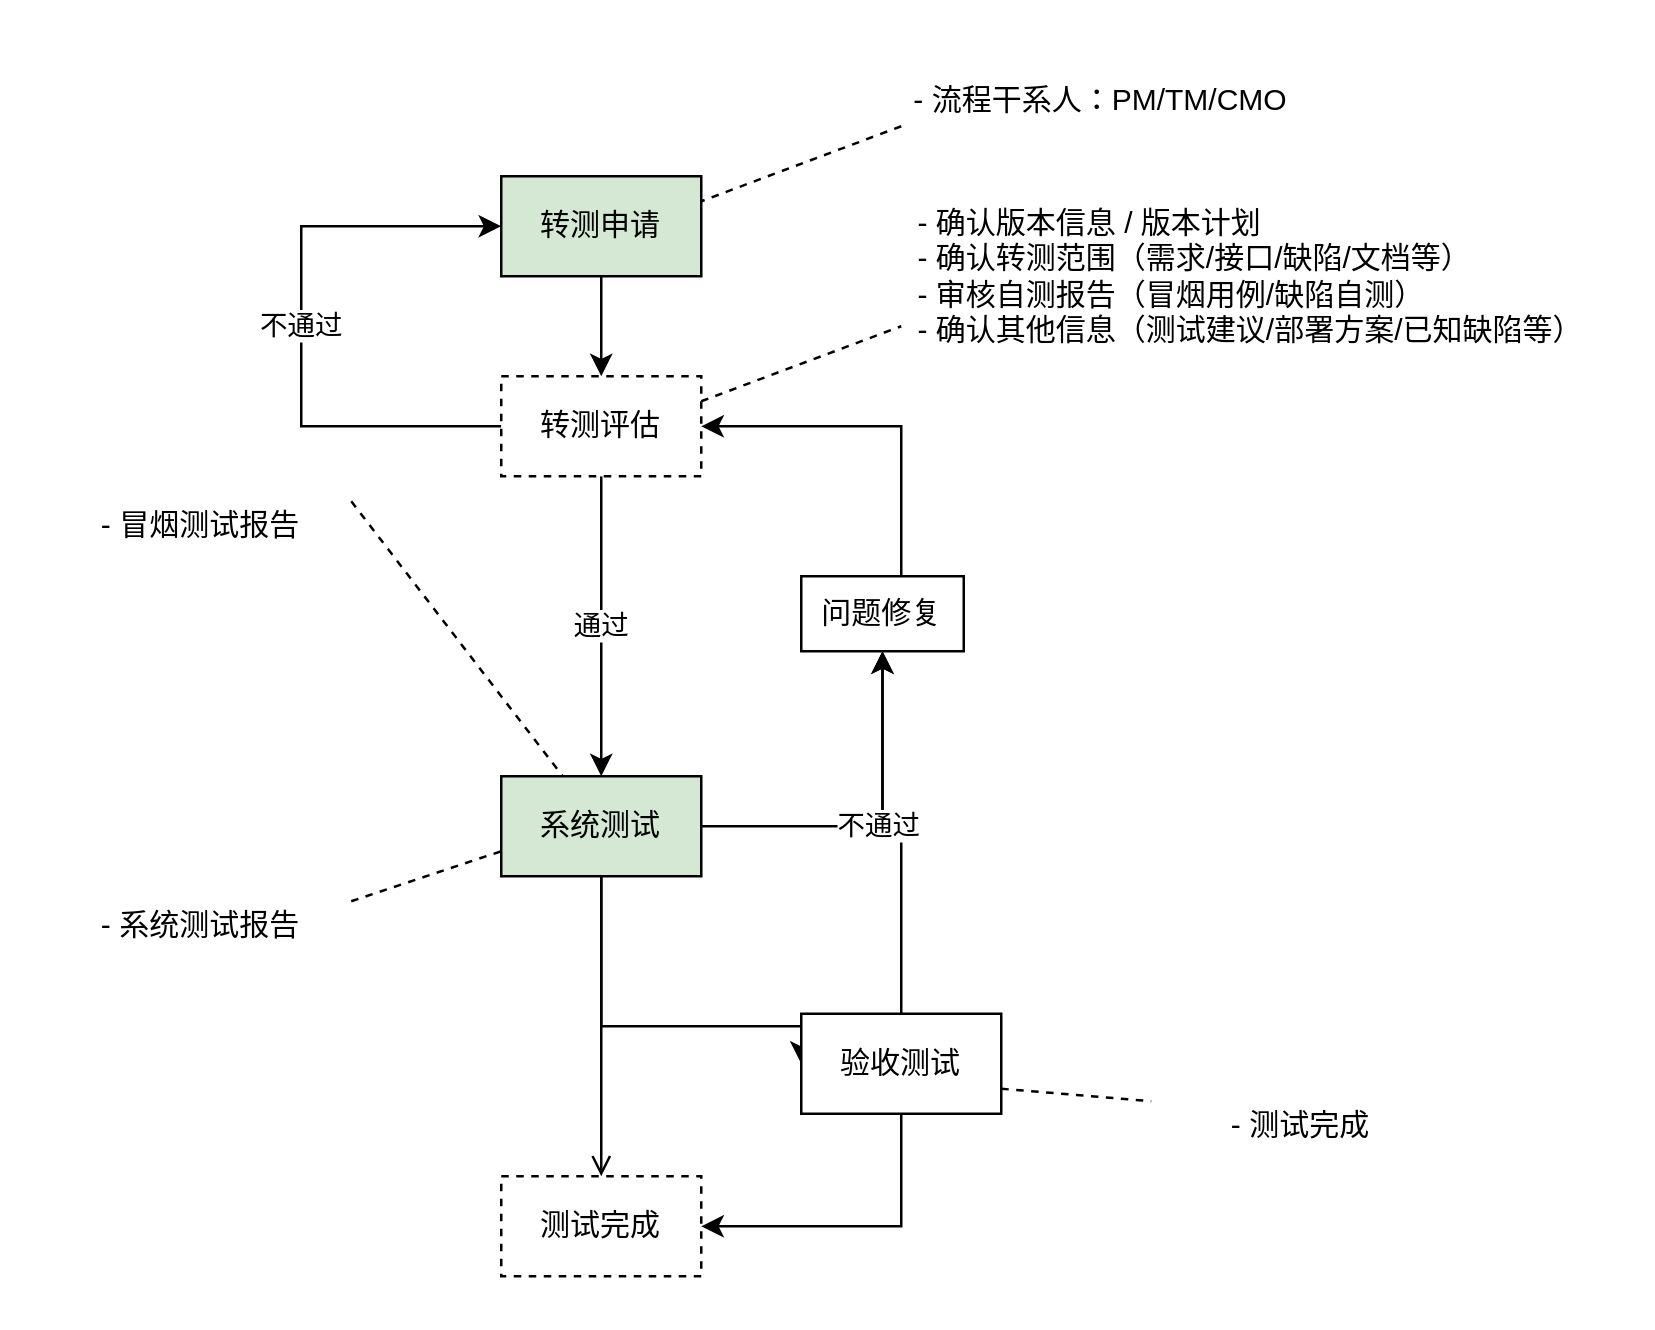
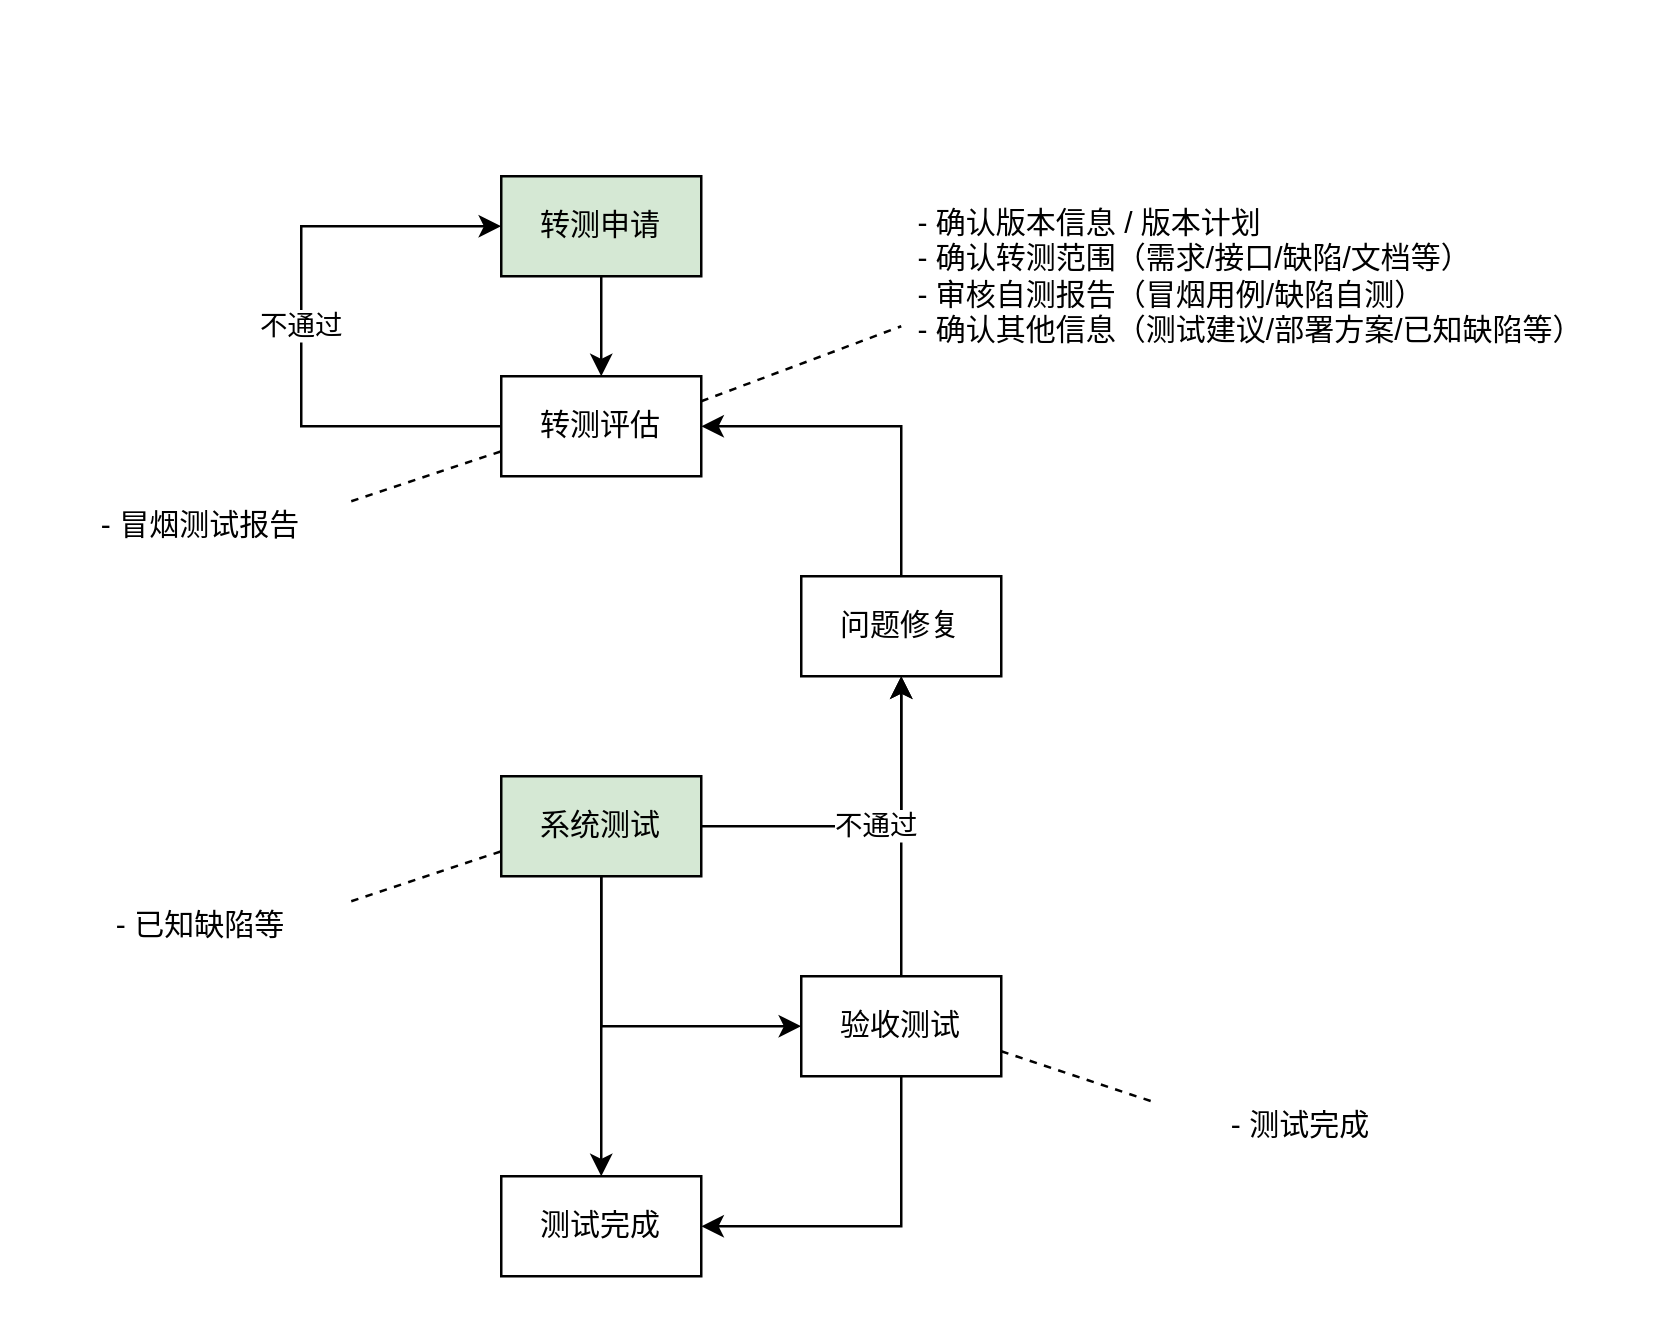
(1101, 101) -> none
(802, 164) -> none
(601, 426) -> (601, 426)
(883, 614) -> (901, 626)
(457, 639) -> (426, 476)
(601, 690) -> none
(201, 926) -> (201, 926)
(901, 1064) -> (901, 1026)
(601, 1162) -> (601, 1158)
(601, 1226) -> (601, 1226)
